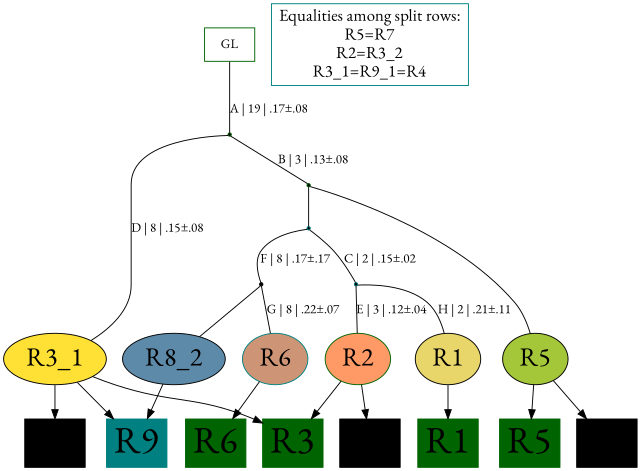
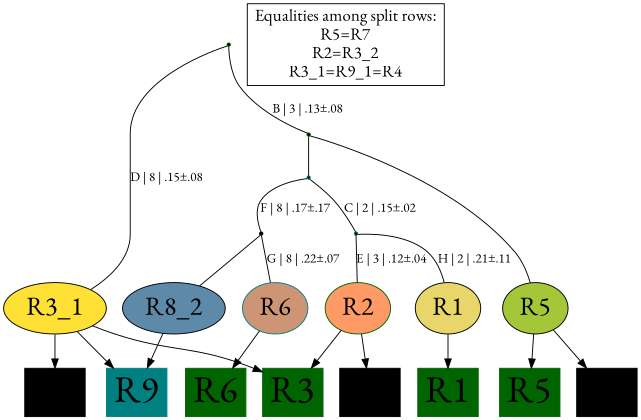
(230, 45) -> none
(370, 45) -> (346, 45)
